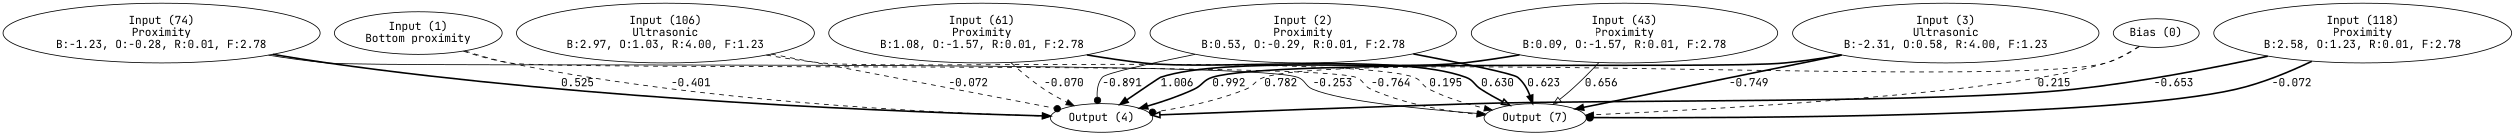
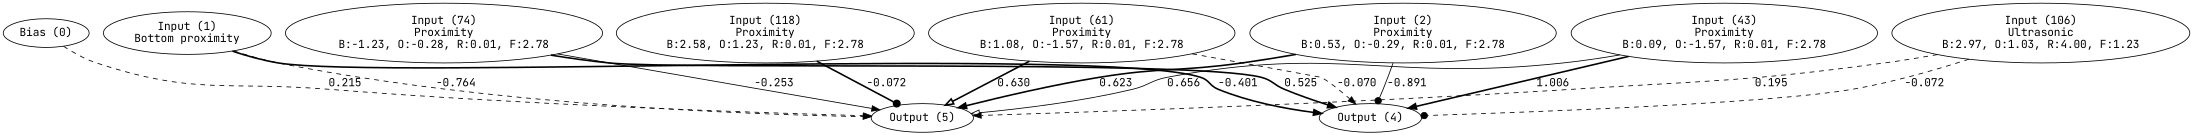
(1946, 33) -> none
(1721, 70) -> none
(752, 98) -> (585, 67)
(1715, 101) -> none
(1535, 118) -> (922, 118)
